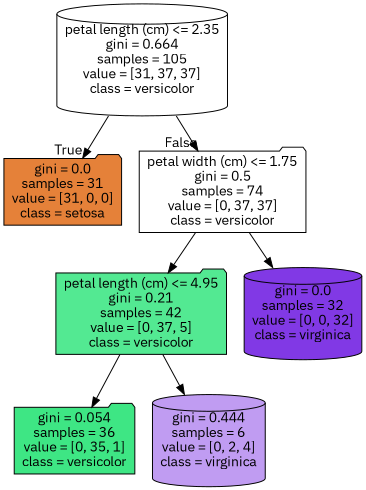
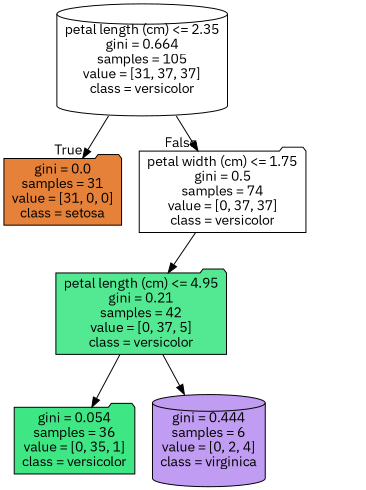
(303, 314) -> none
